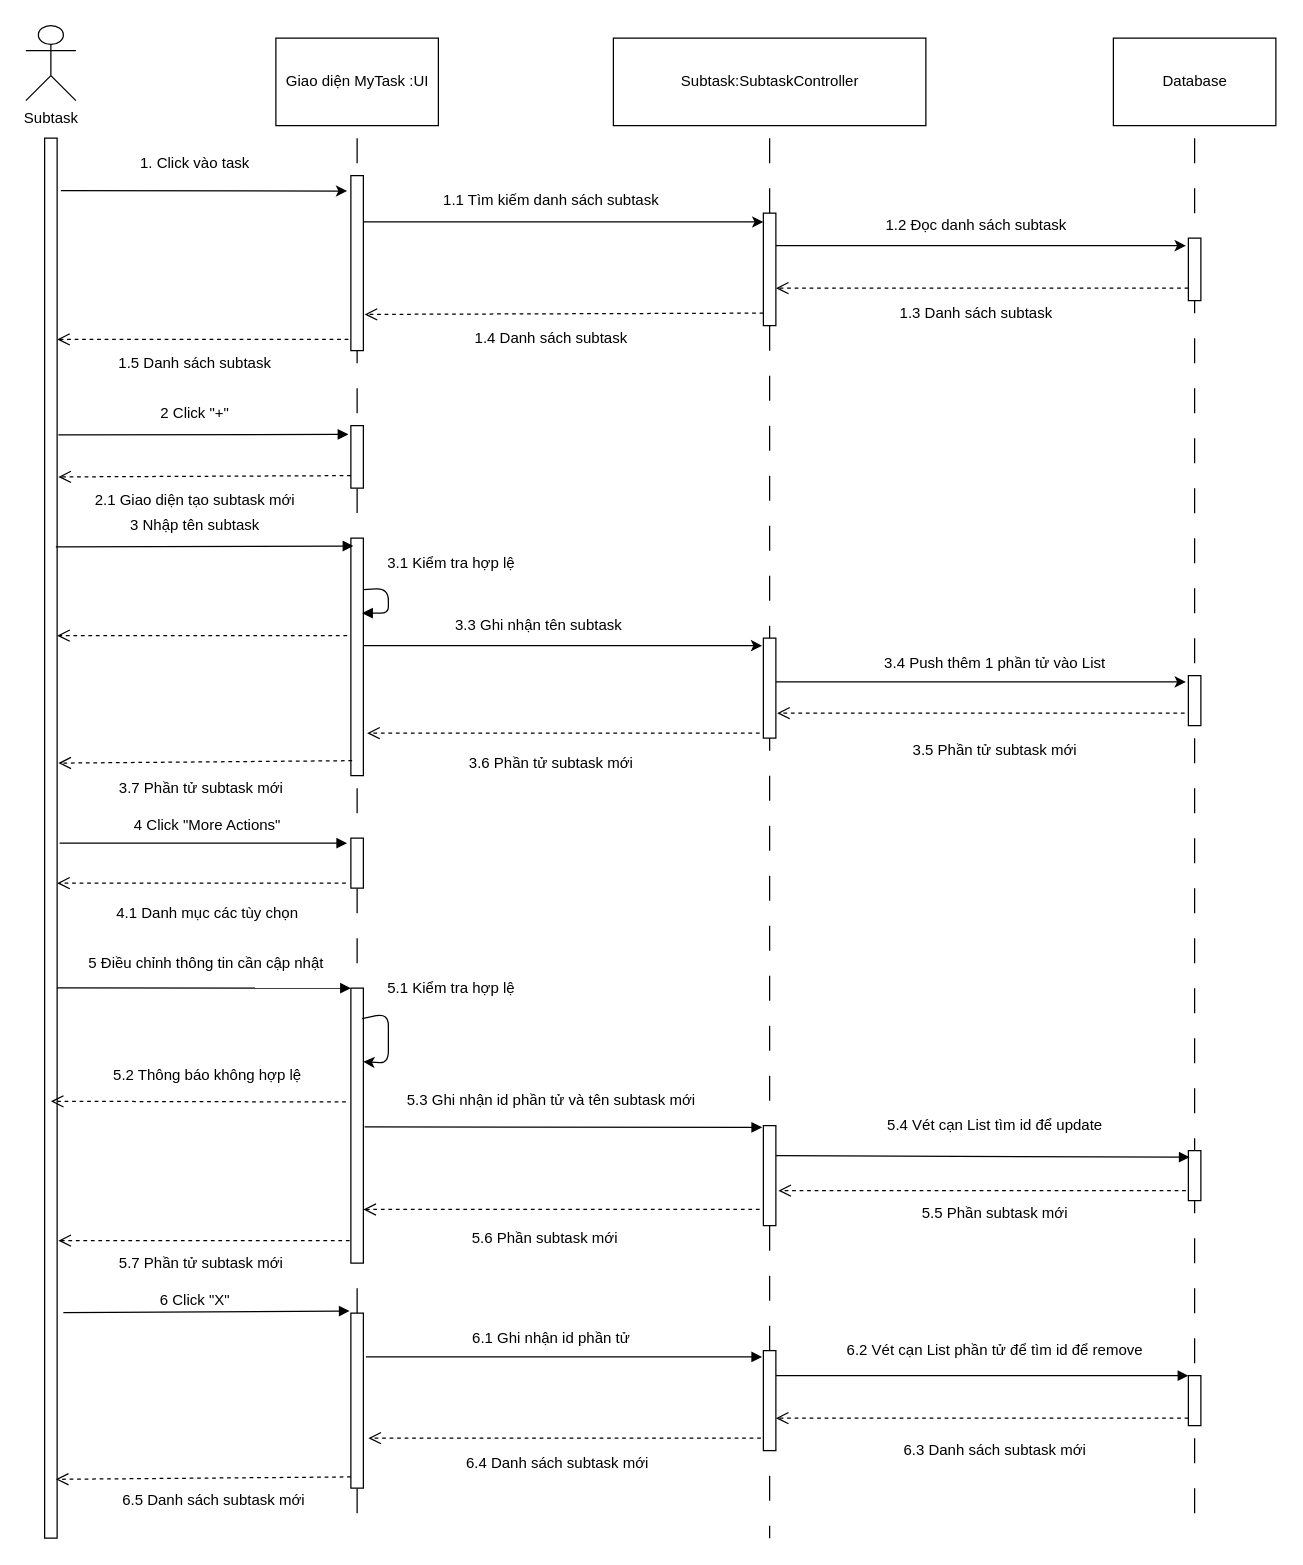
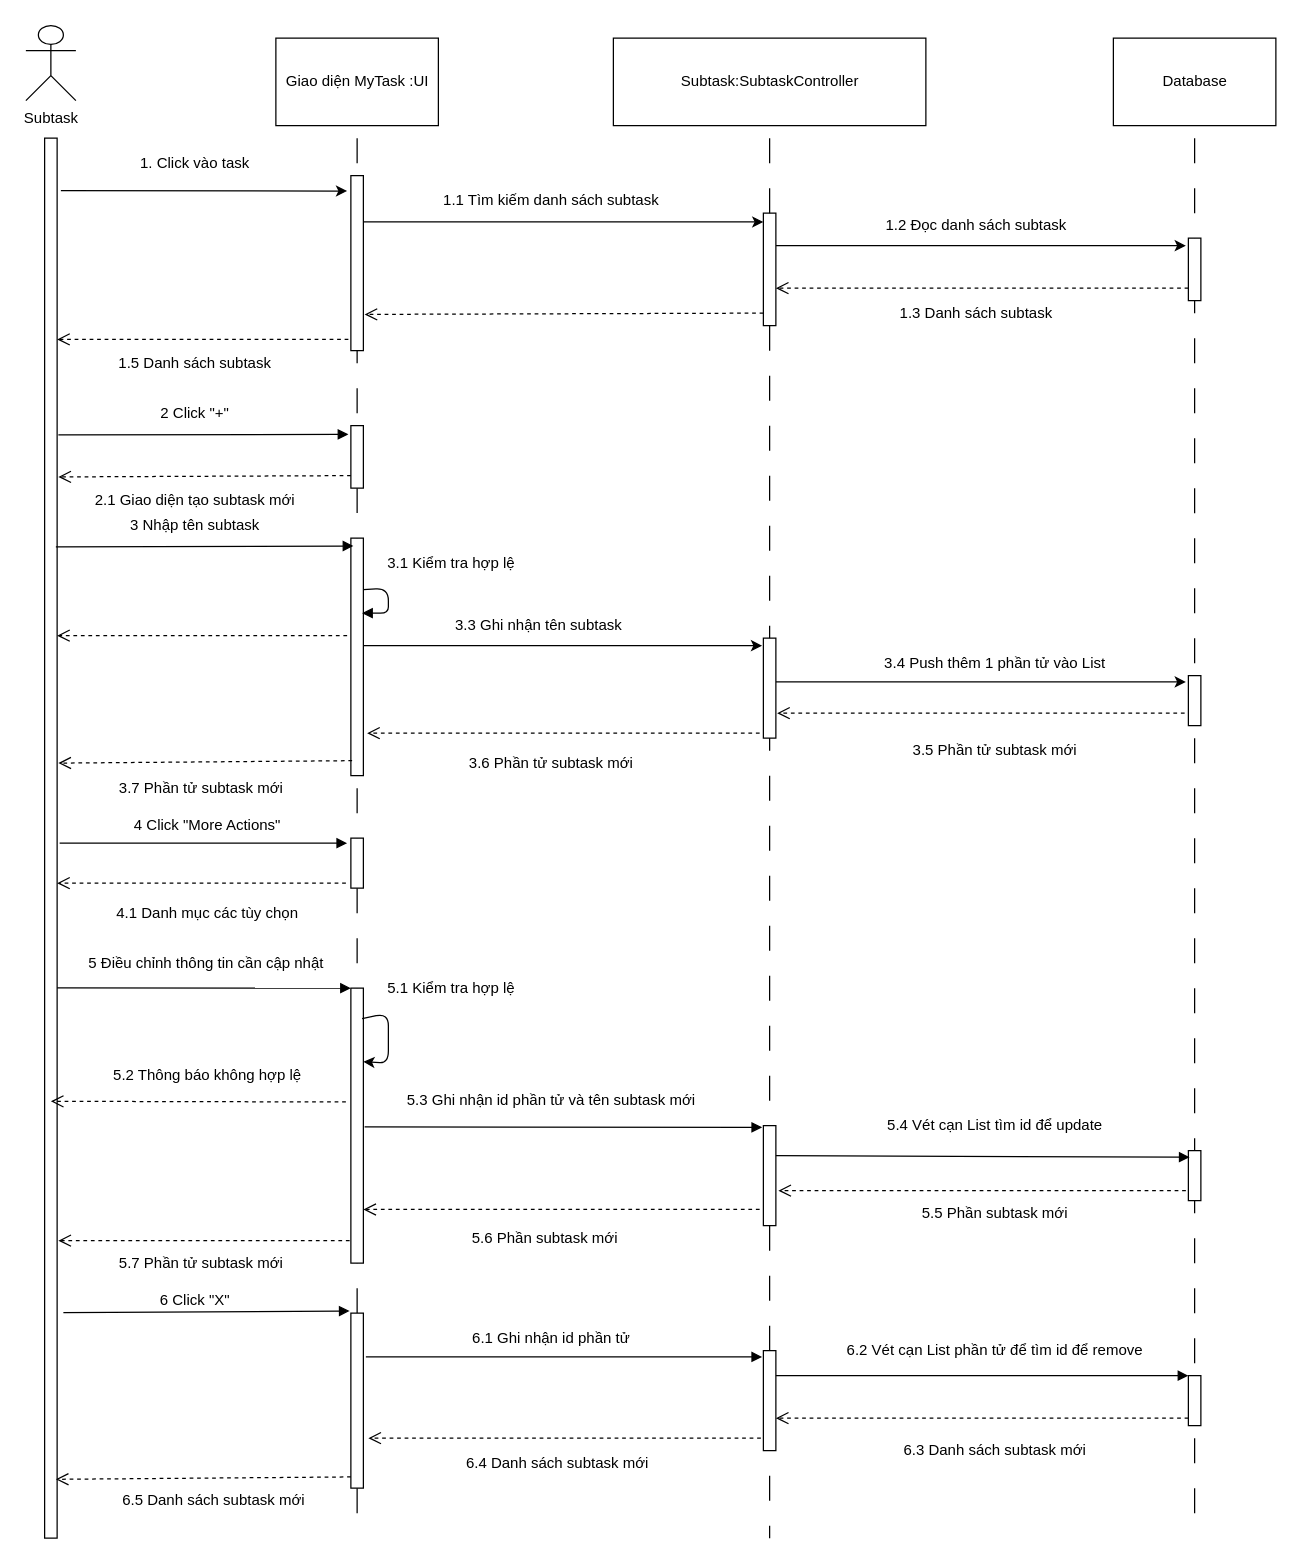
(551, 338) -> none
